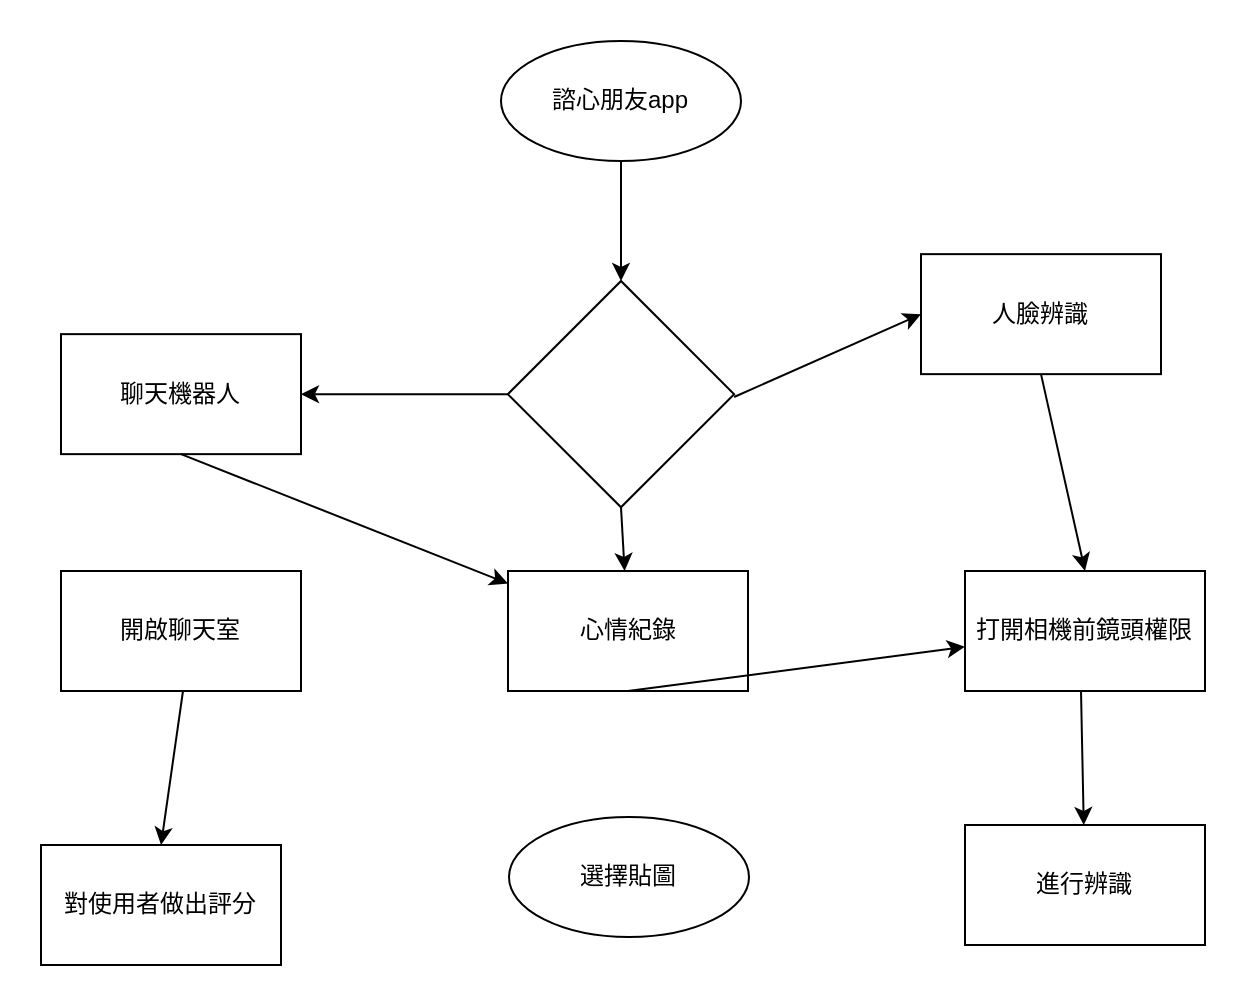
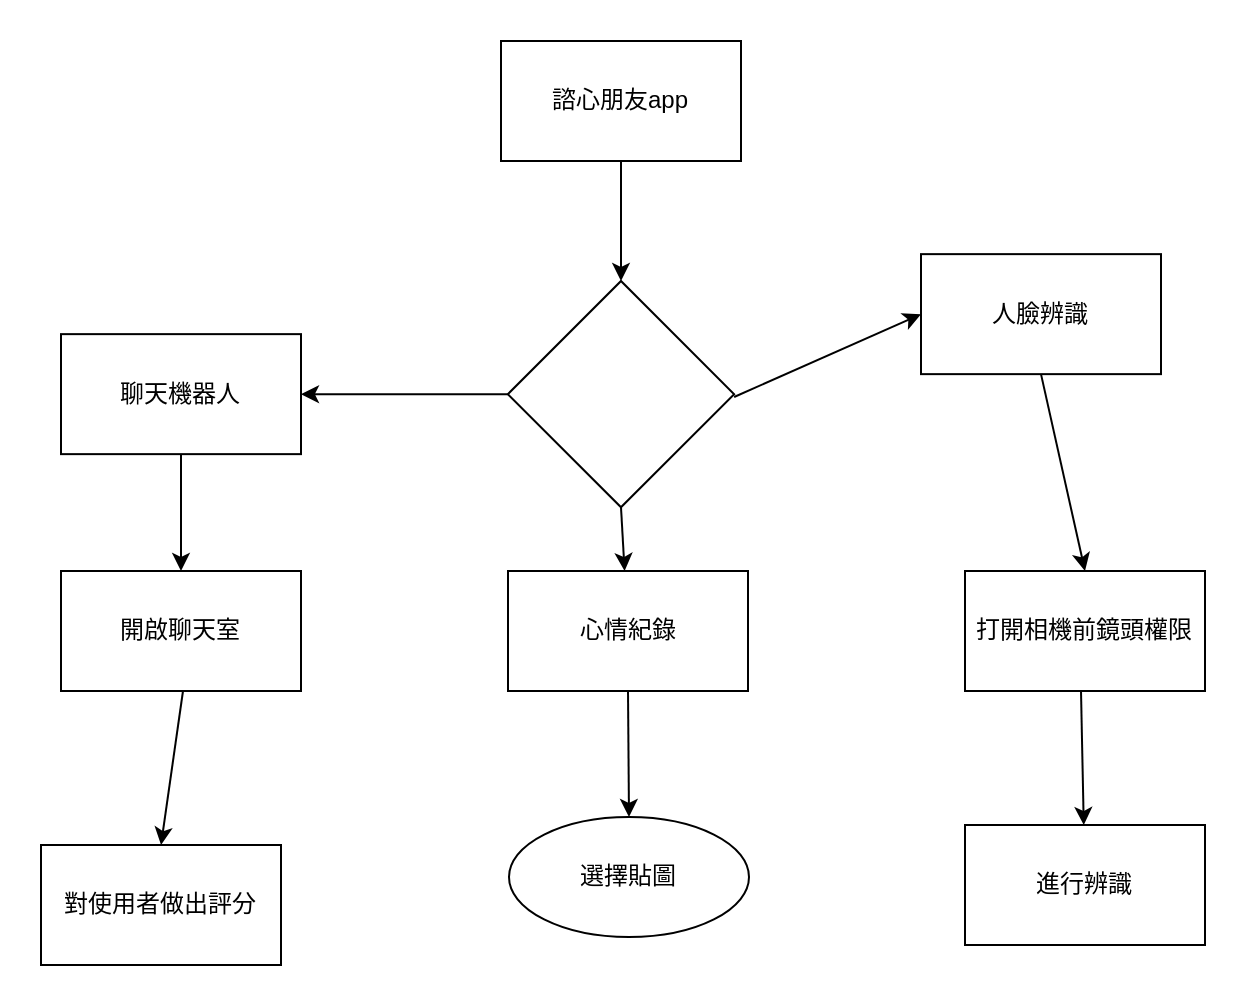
(621, 101) -> (621, 101)
(339, 516) -> (181, 506)
(790, 670) -> (628, 747)
